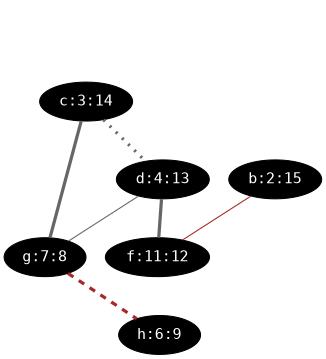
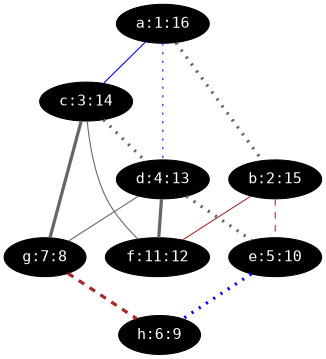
none -> (163, 24)
none -> (101, 185)
none -> (275, 257)
